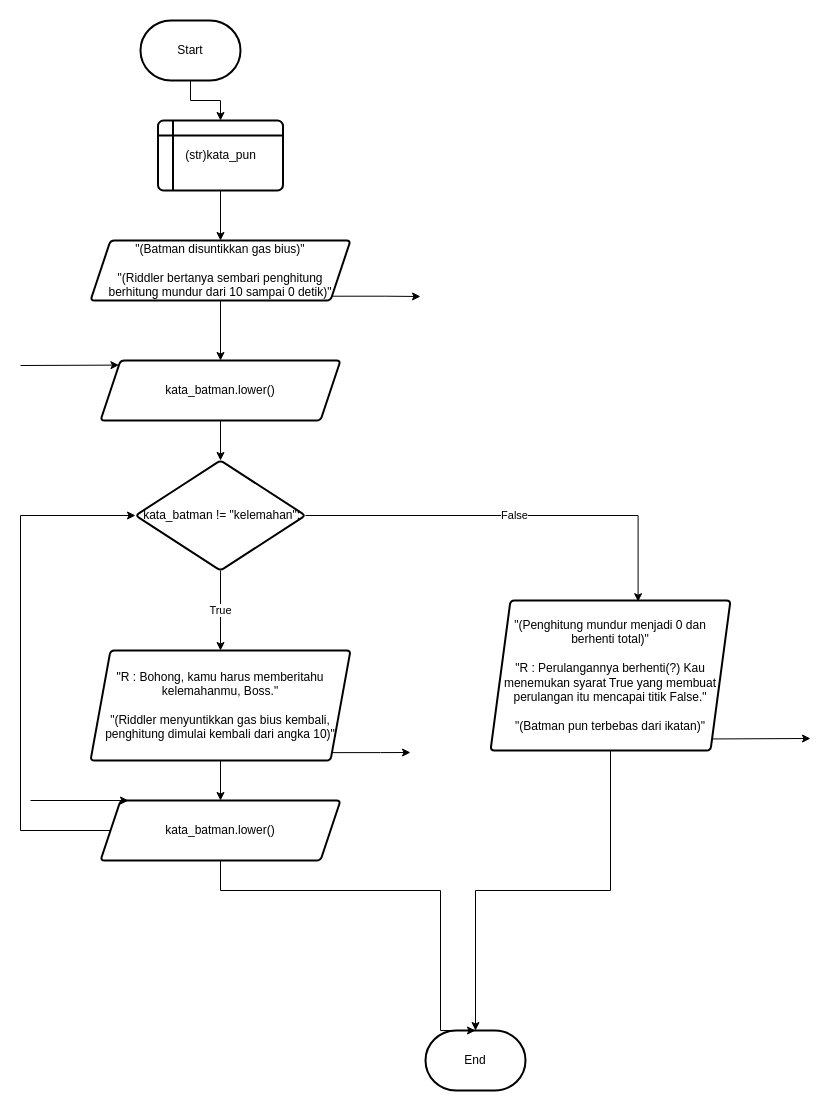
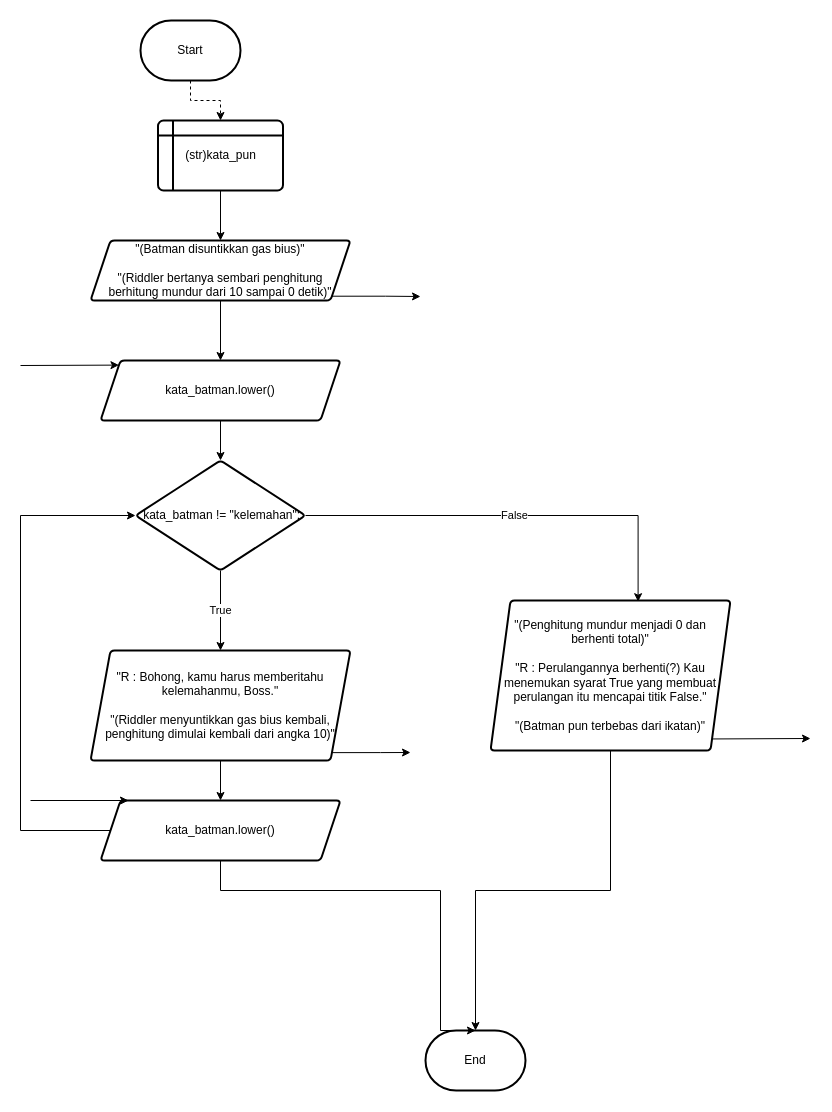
(202, 101) -> (202, 101)
